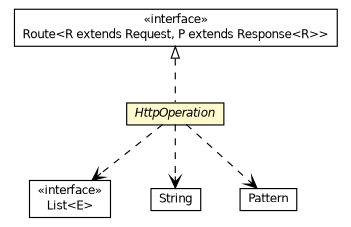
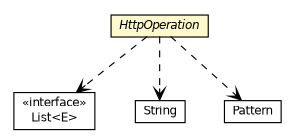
(175, 28) -> none
